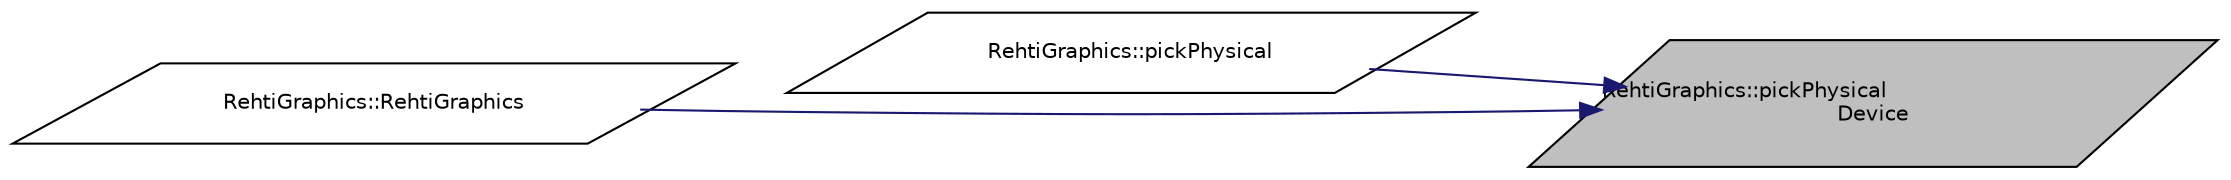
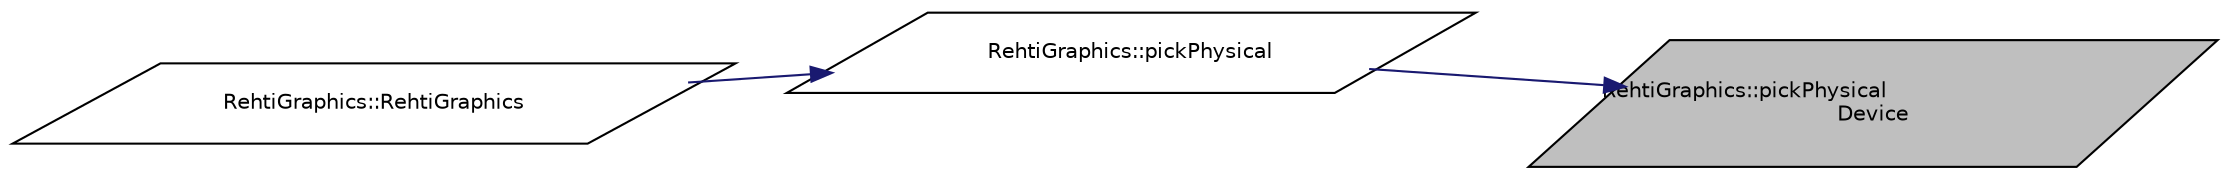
(1110, 114) -> (749, 78)
